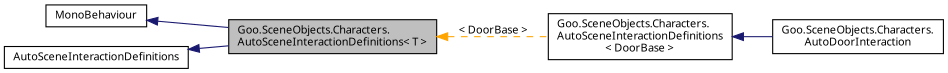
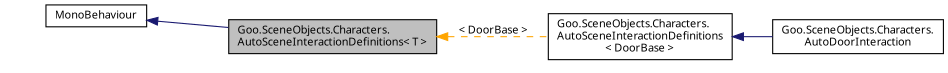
(96, 57) -> none
